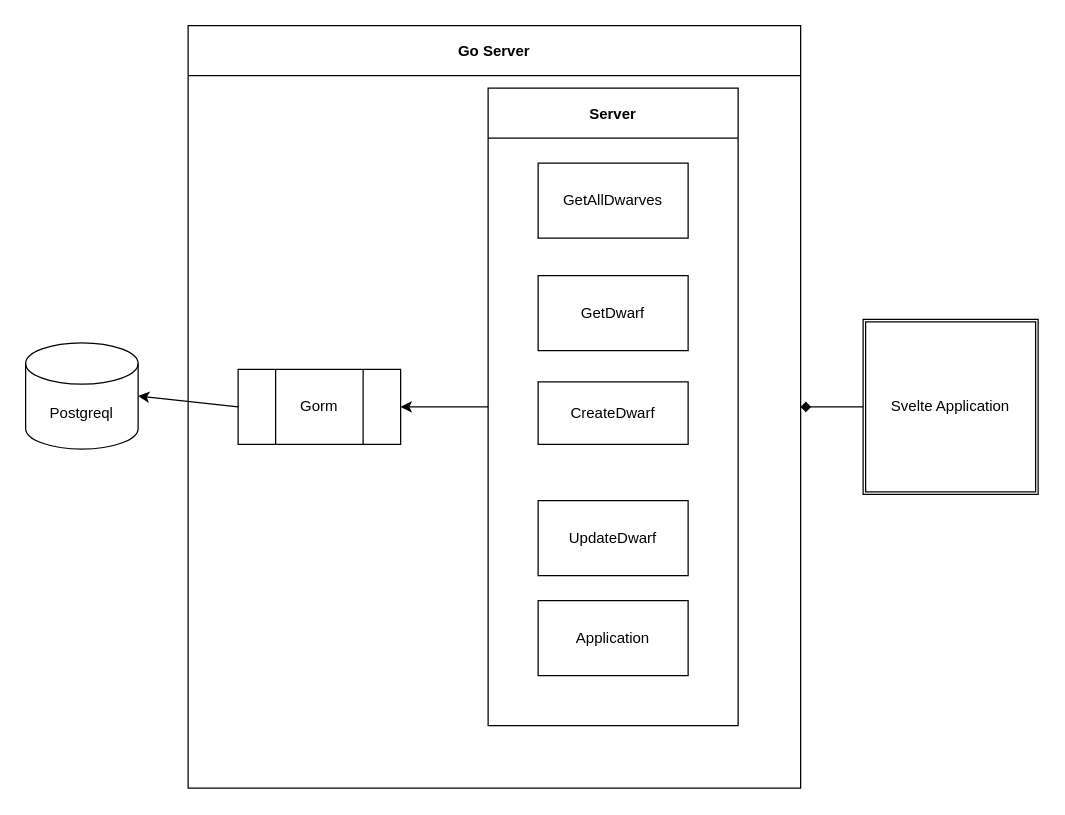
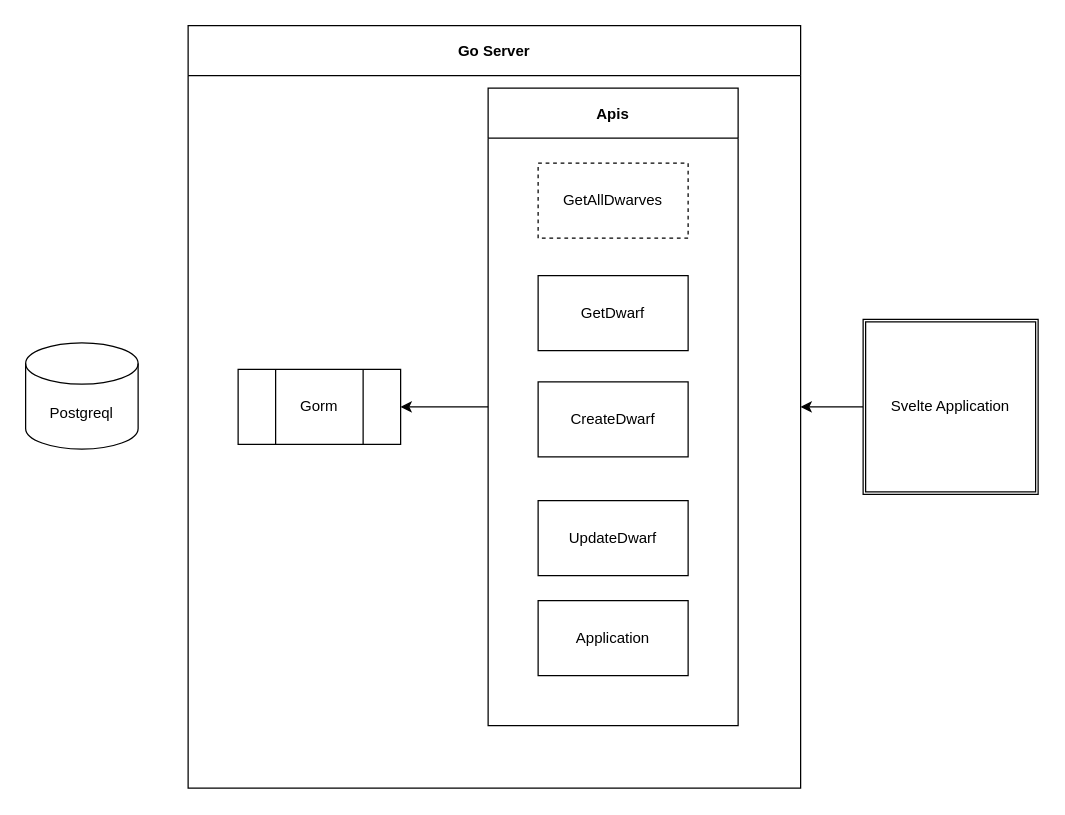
(613, 114) -> (613, 114)
(613, 201) -> (613, 201)
(192, 402) -> none
(811, 407) -> (811, 407)
(613, 413) -> (613, 419)
